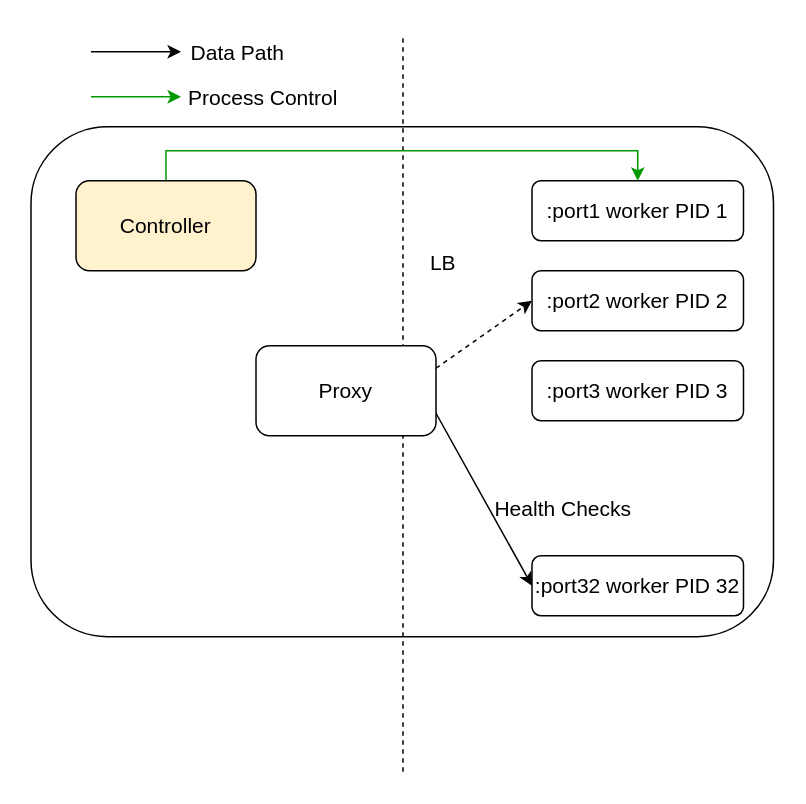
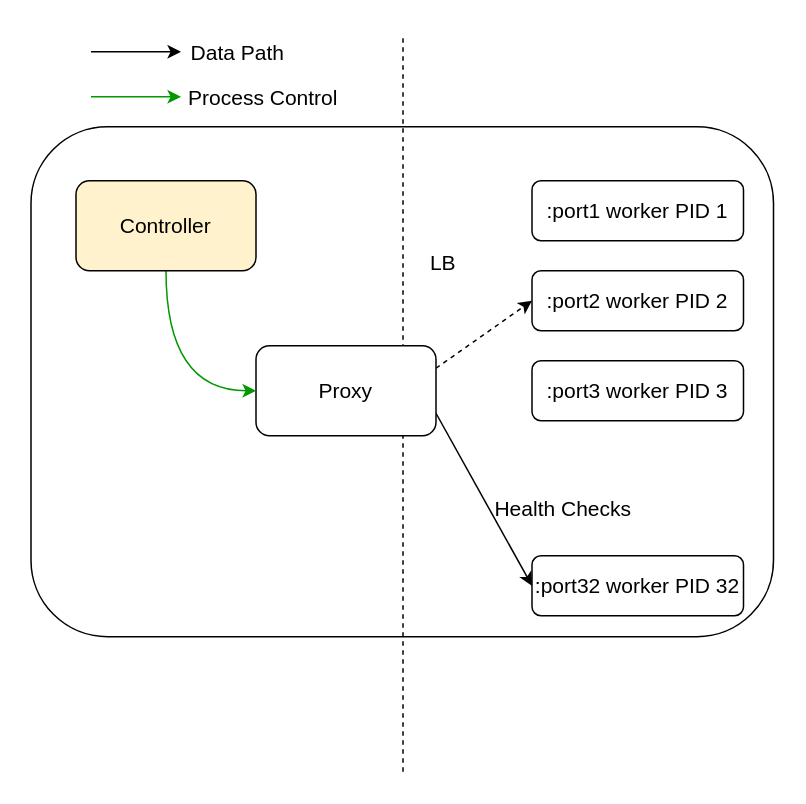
(396, 151) -> none
none -> (180, 350)
